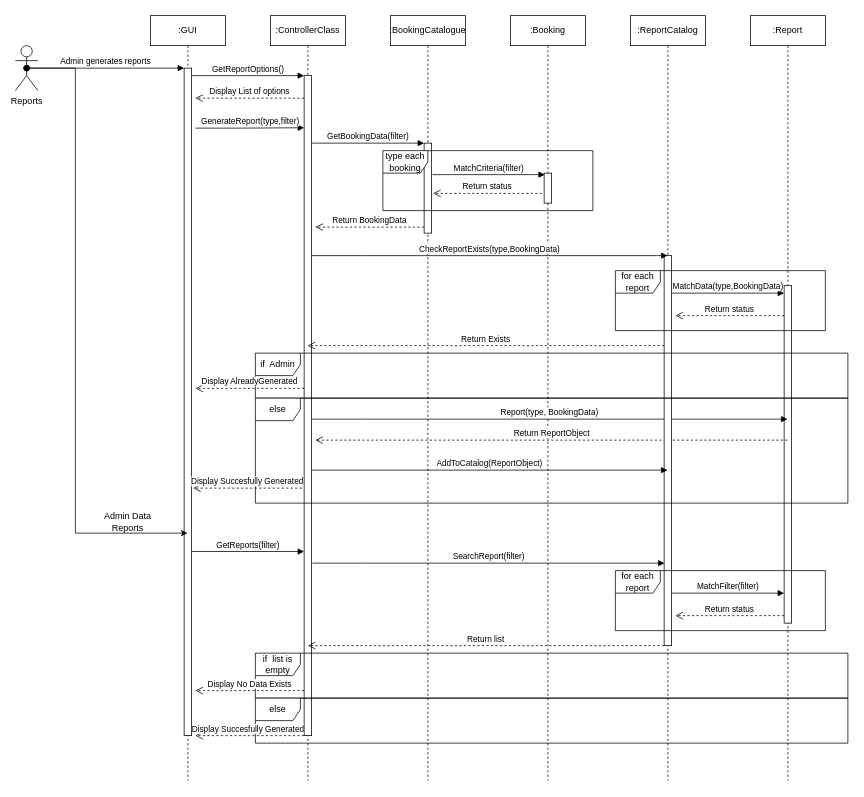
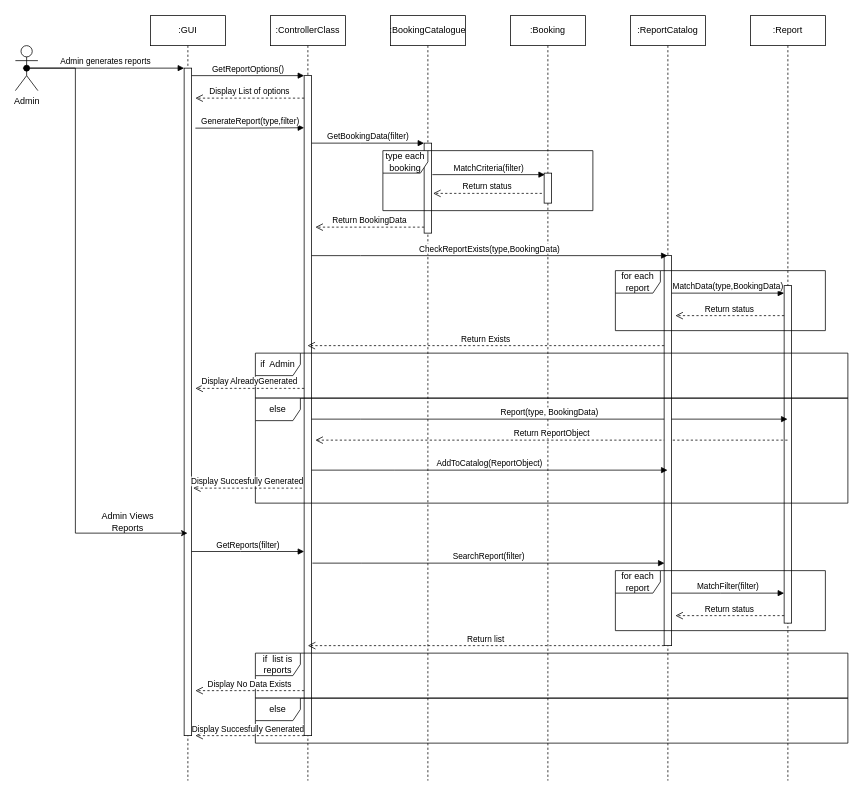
(27, 101) -> (27, 101)
(128, 522) -> (128, 522)
(278, 664) -> (278, 664)
